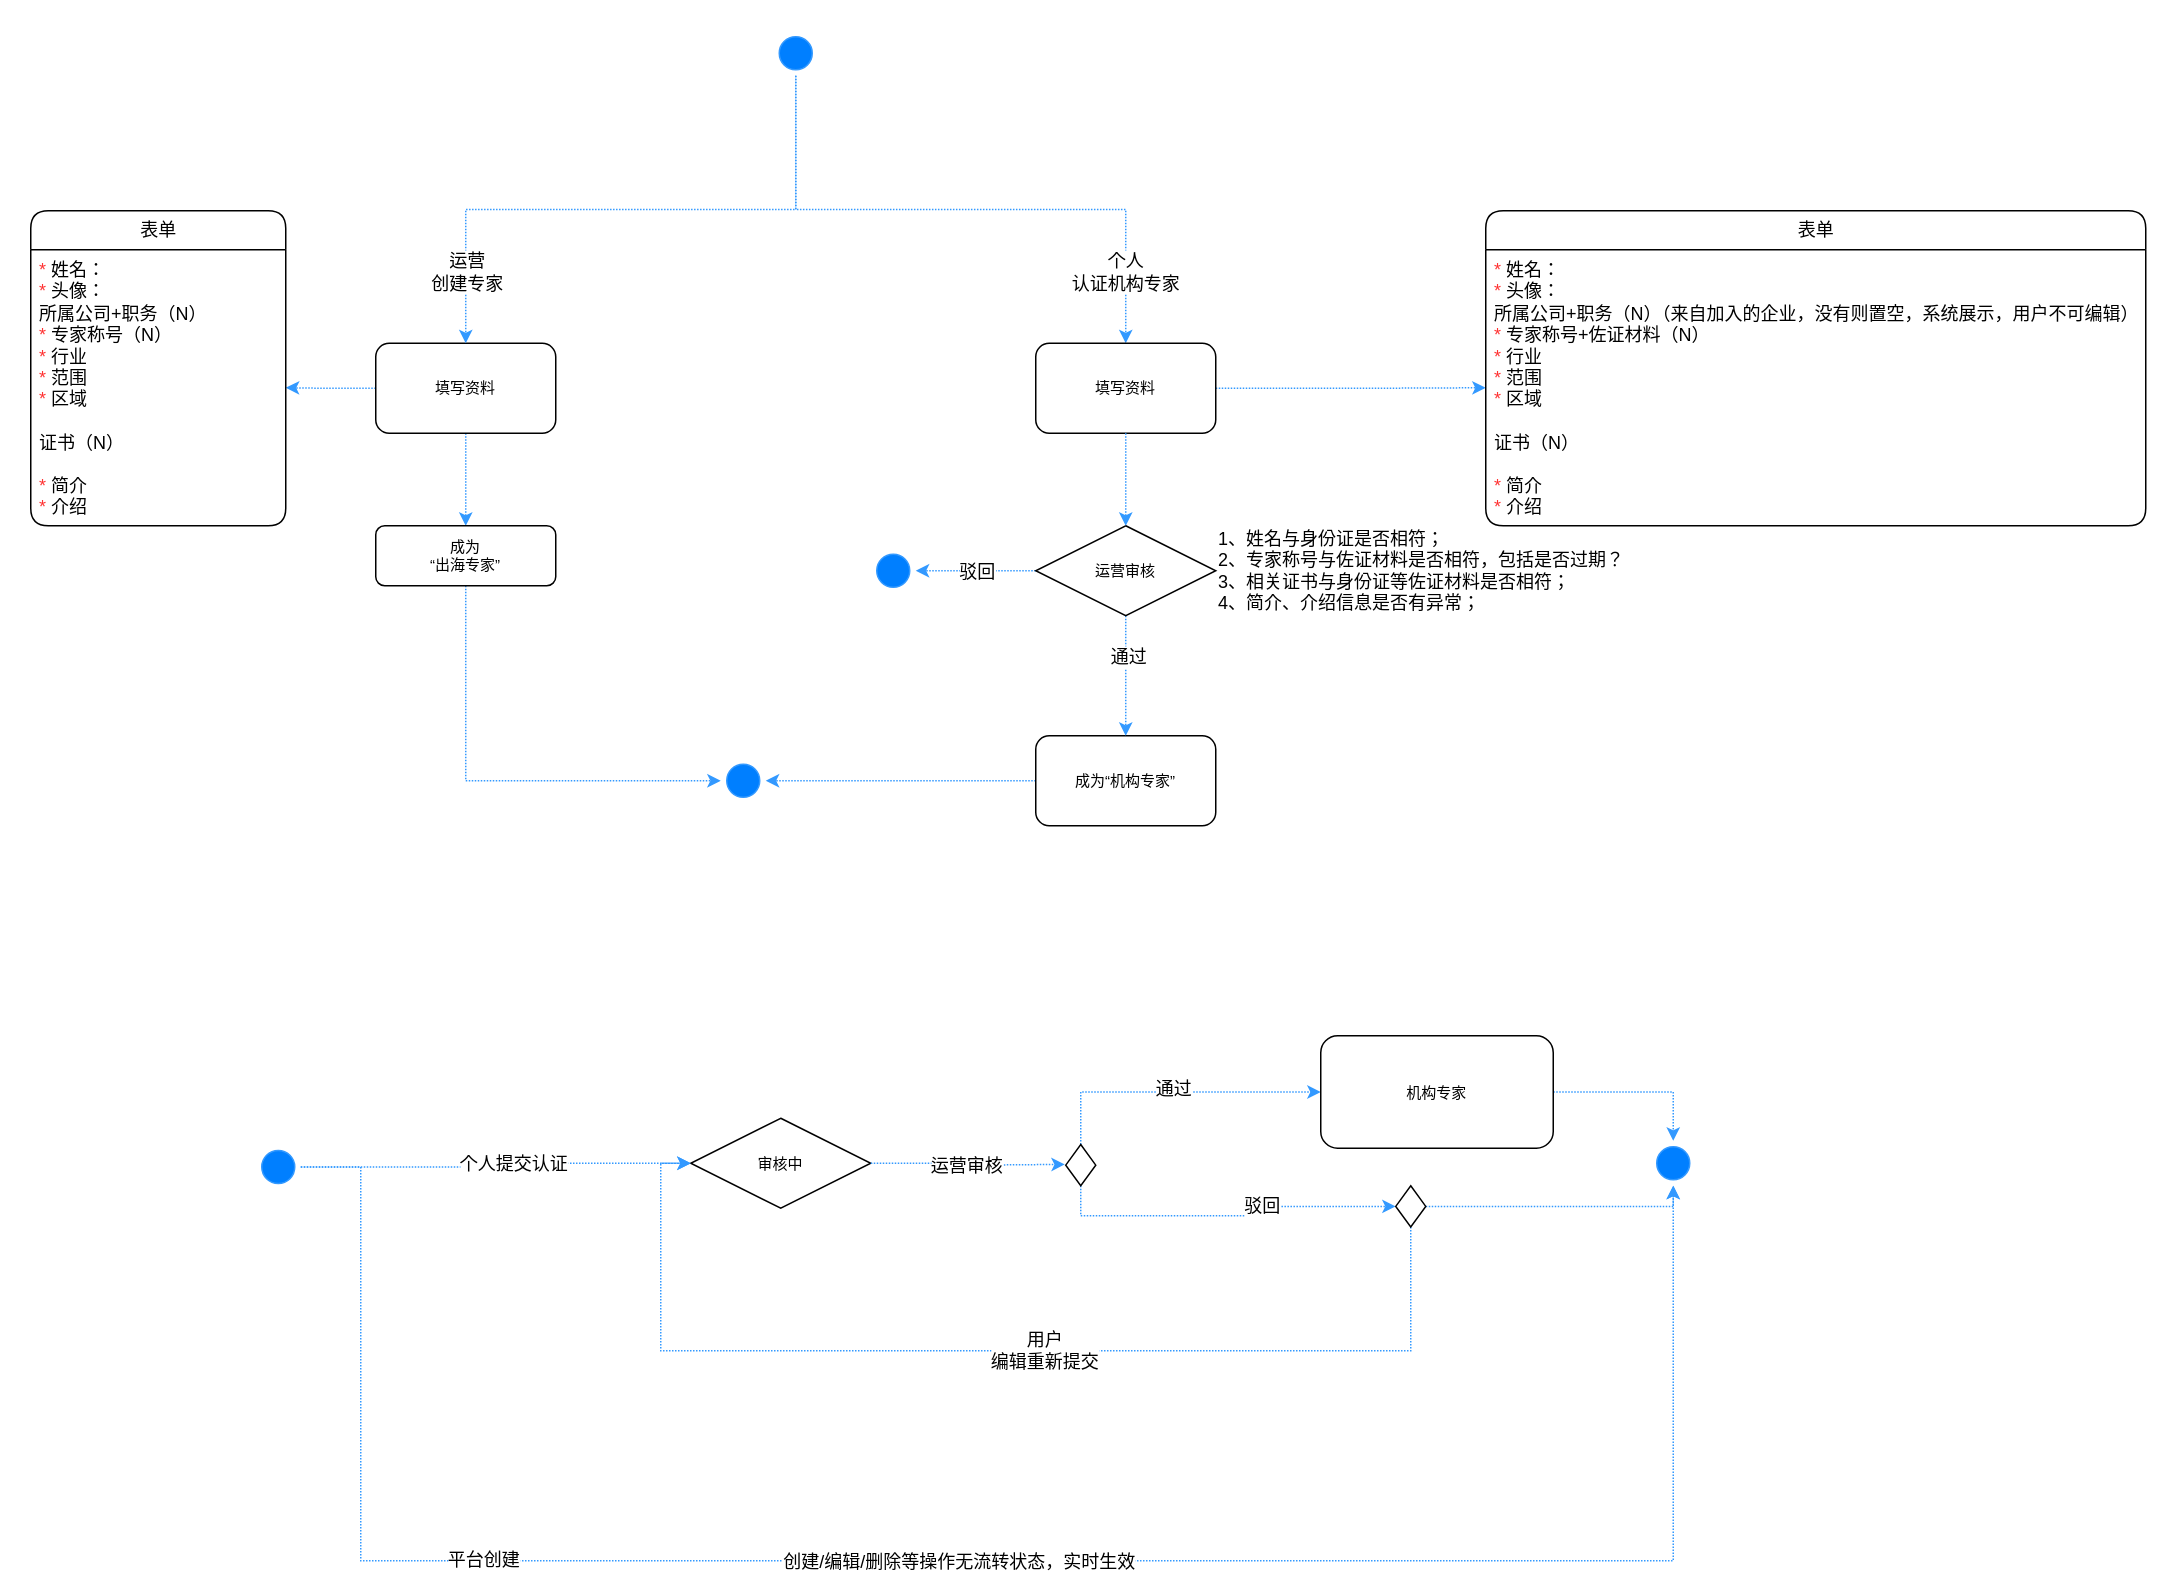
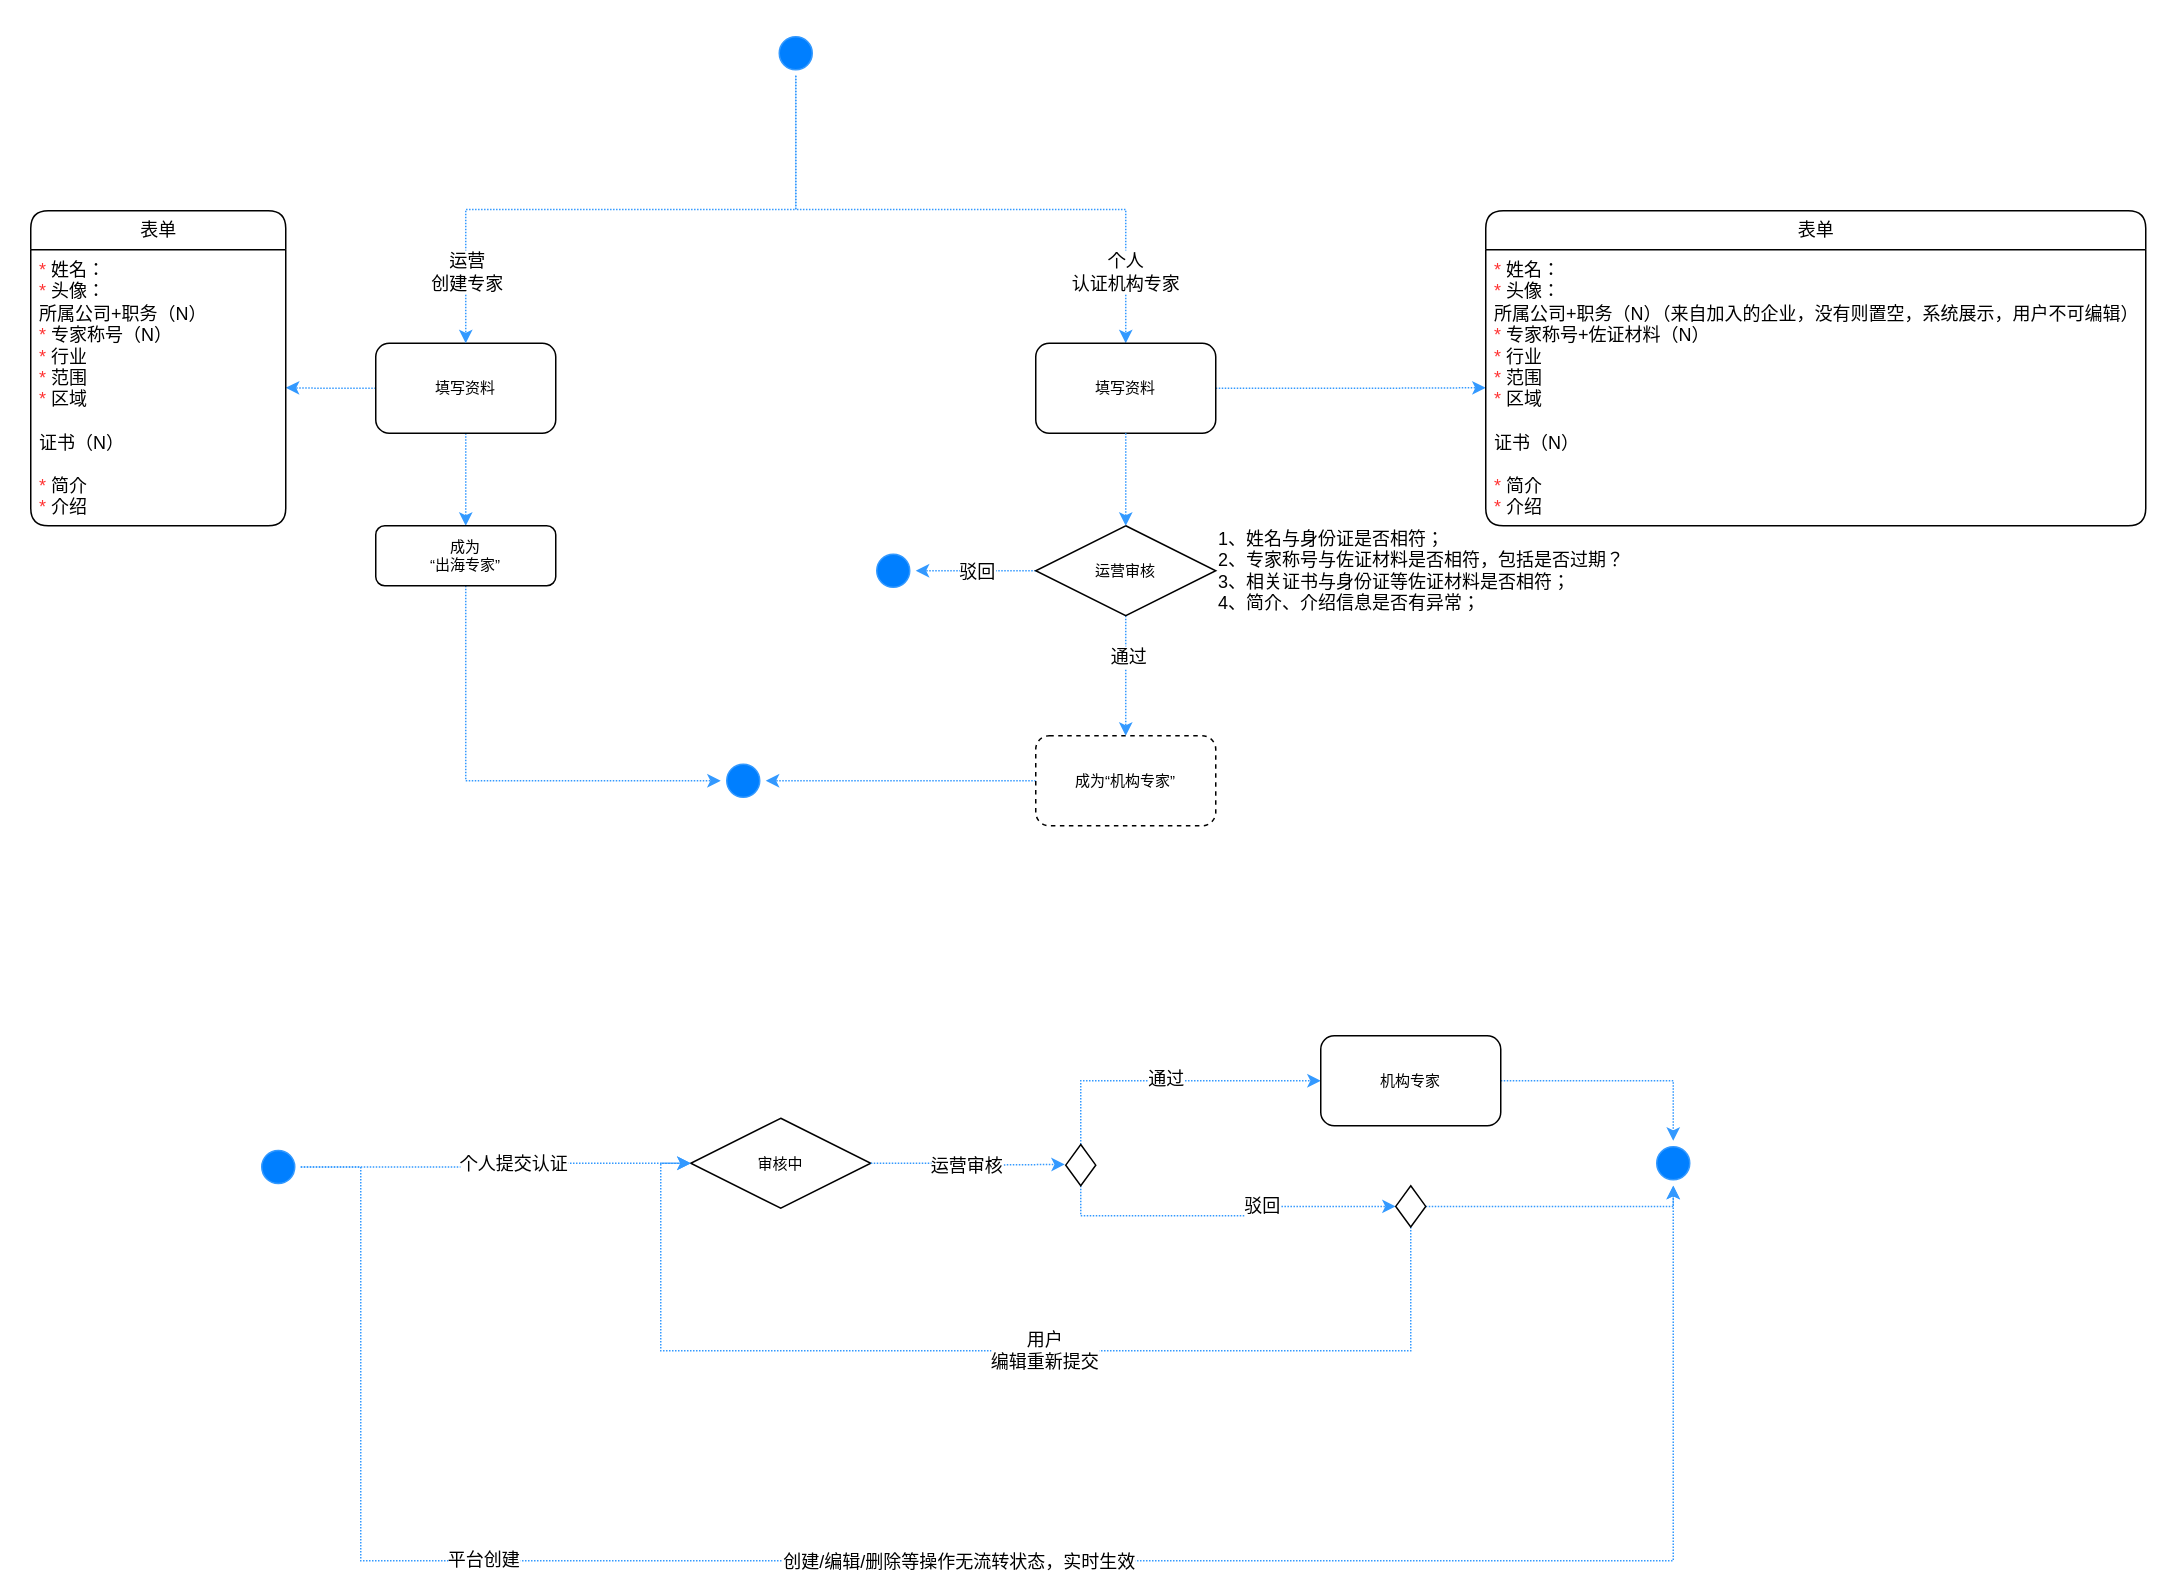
(1126, 781) -> (1126, 781)
(1437, 1092) -> (1411, 1081)
